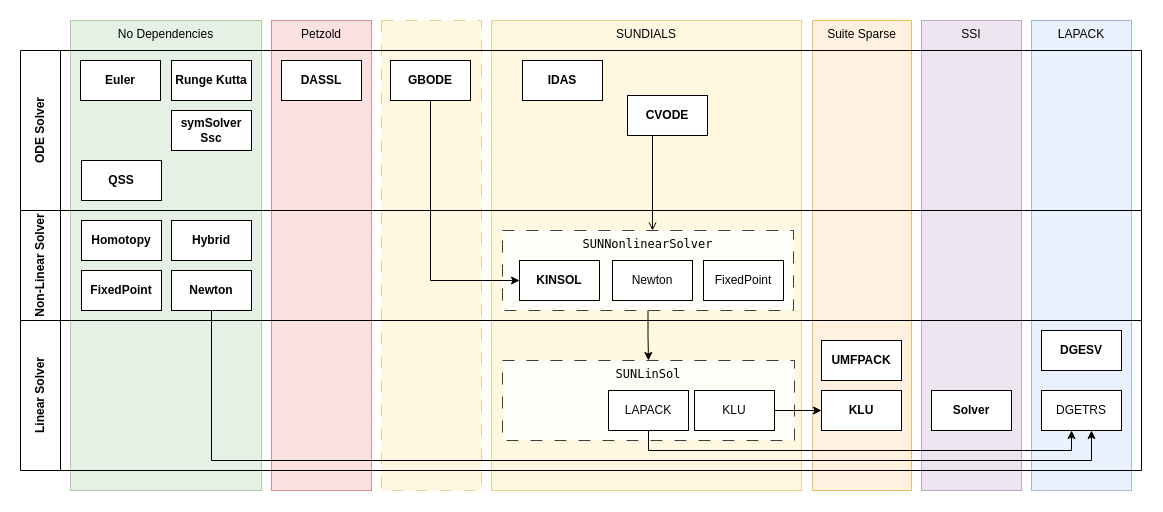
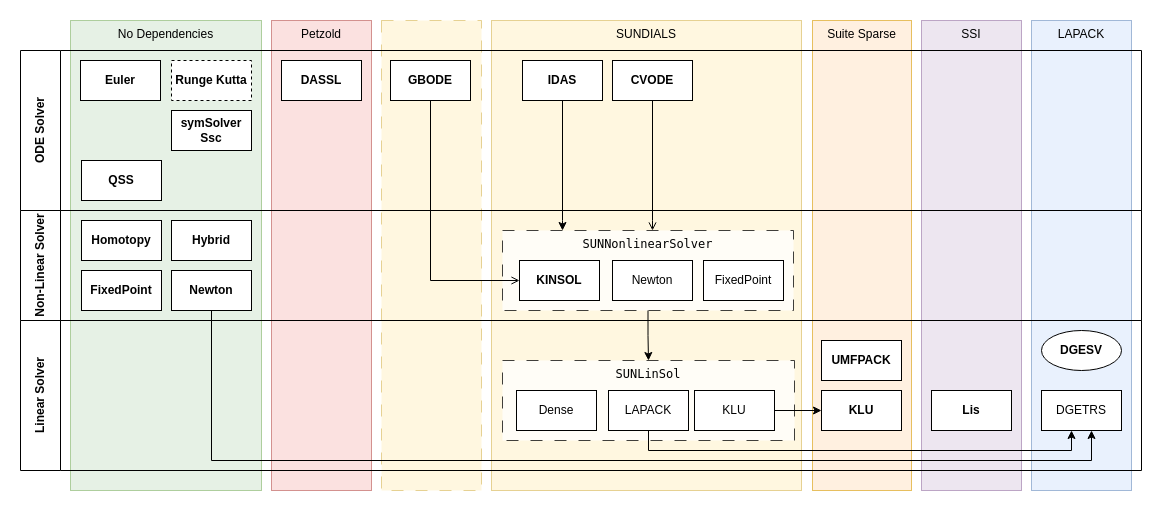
(212, 81) -> (212, 81)
(668, 116) -> (653, 81)
none -> (563, 162)
(511, 281) -> (513, 281)
(1082, 351) -> (1082, 351)
none -> (557, 411)
(972, 411) -> (972, 411)
